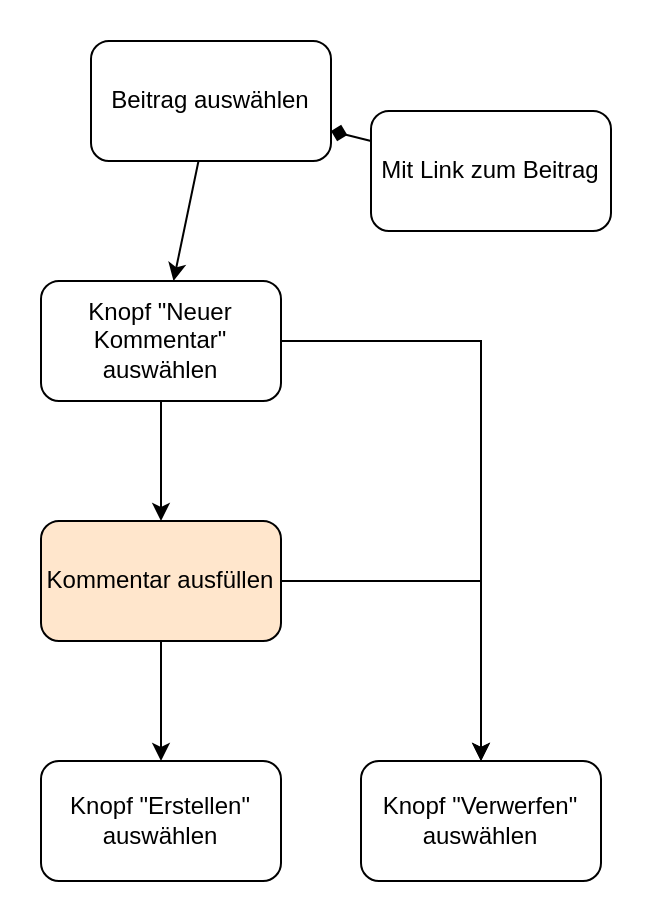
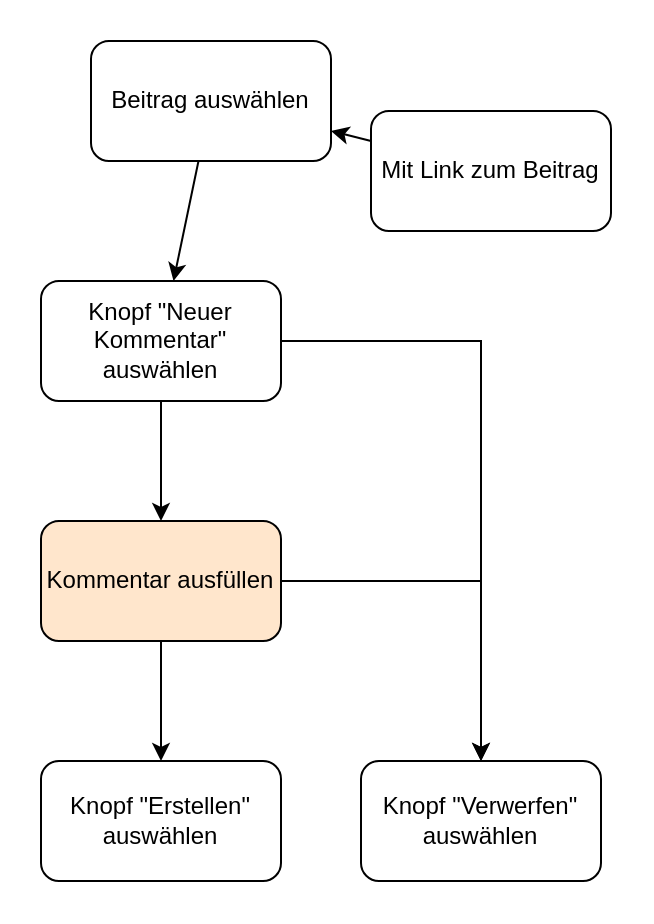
(346, 135) -> (346, 135)
